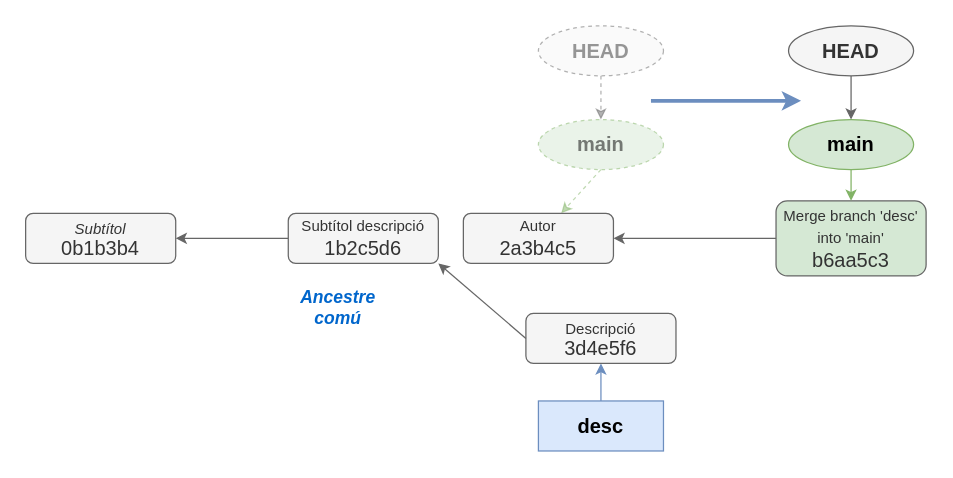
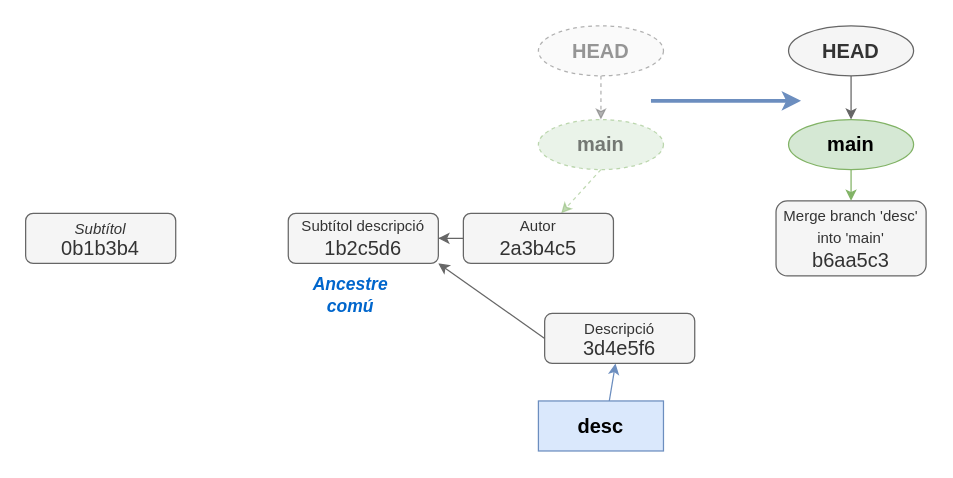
(236, 238) -> none
none -> (446, 238)
(698, 238) -> none
(851, 238) -> (851, 238)
(338, 307) -> (351, 294)
(601, 338) -> (619, 338)
